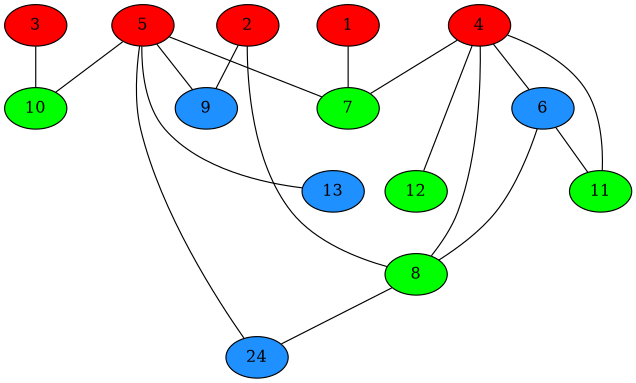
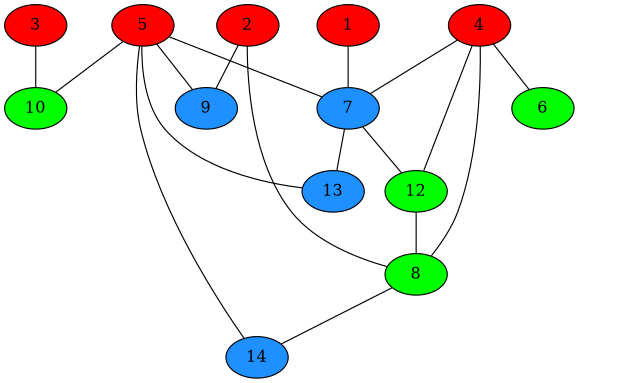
(348, 108) -> (348, 108)
(543, 108) -> (543, 108)
none -> (341, 150)
none -> (382, 150)
(601, 191) -> none
(501, 205) -> (416, 233)
(257, 357) -> (257, 357)
